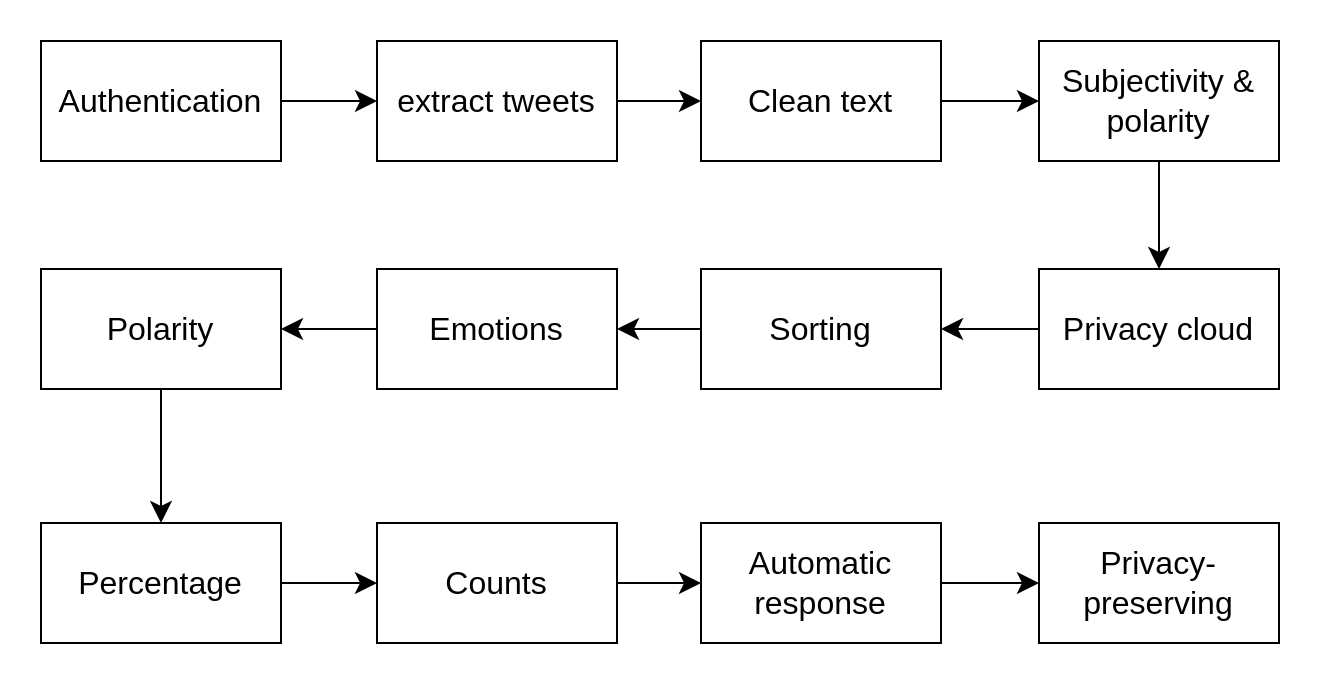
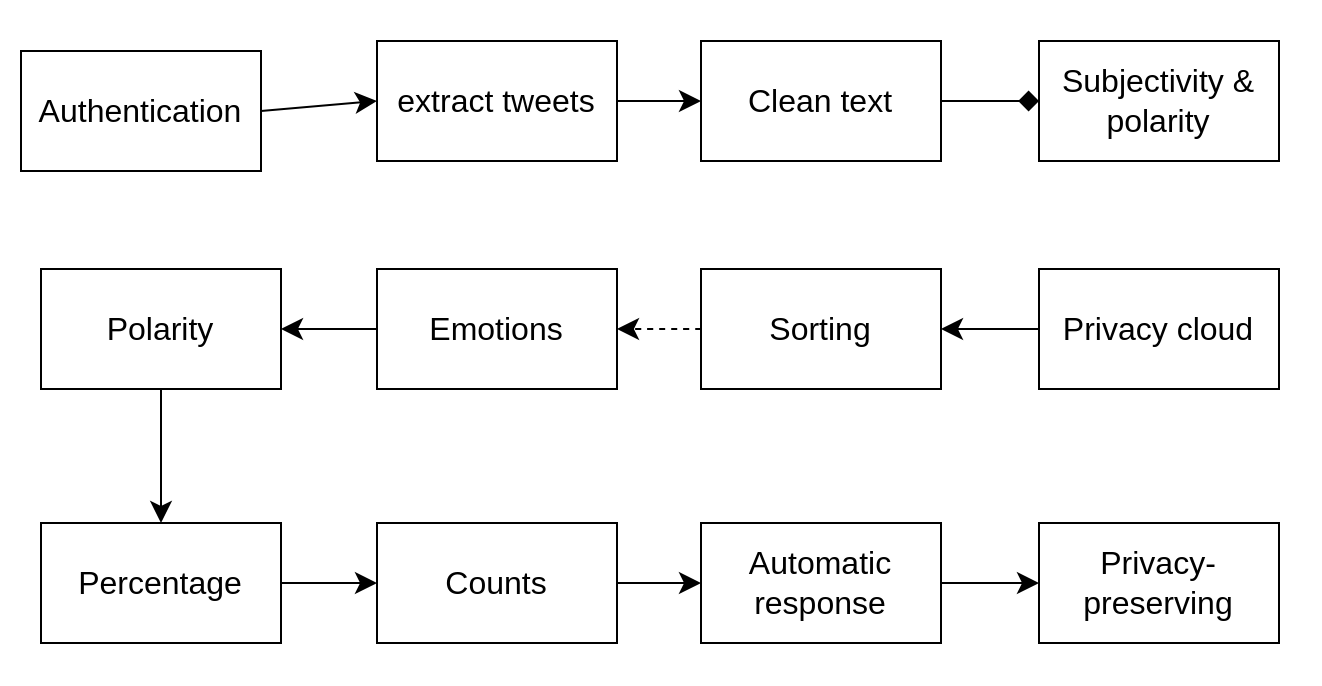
(161, 101) -> (141, 111)
(1020, 101) -> (1019, 101)
(1159, 207) -> none
(664, 329) -> (664, 329)
